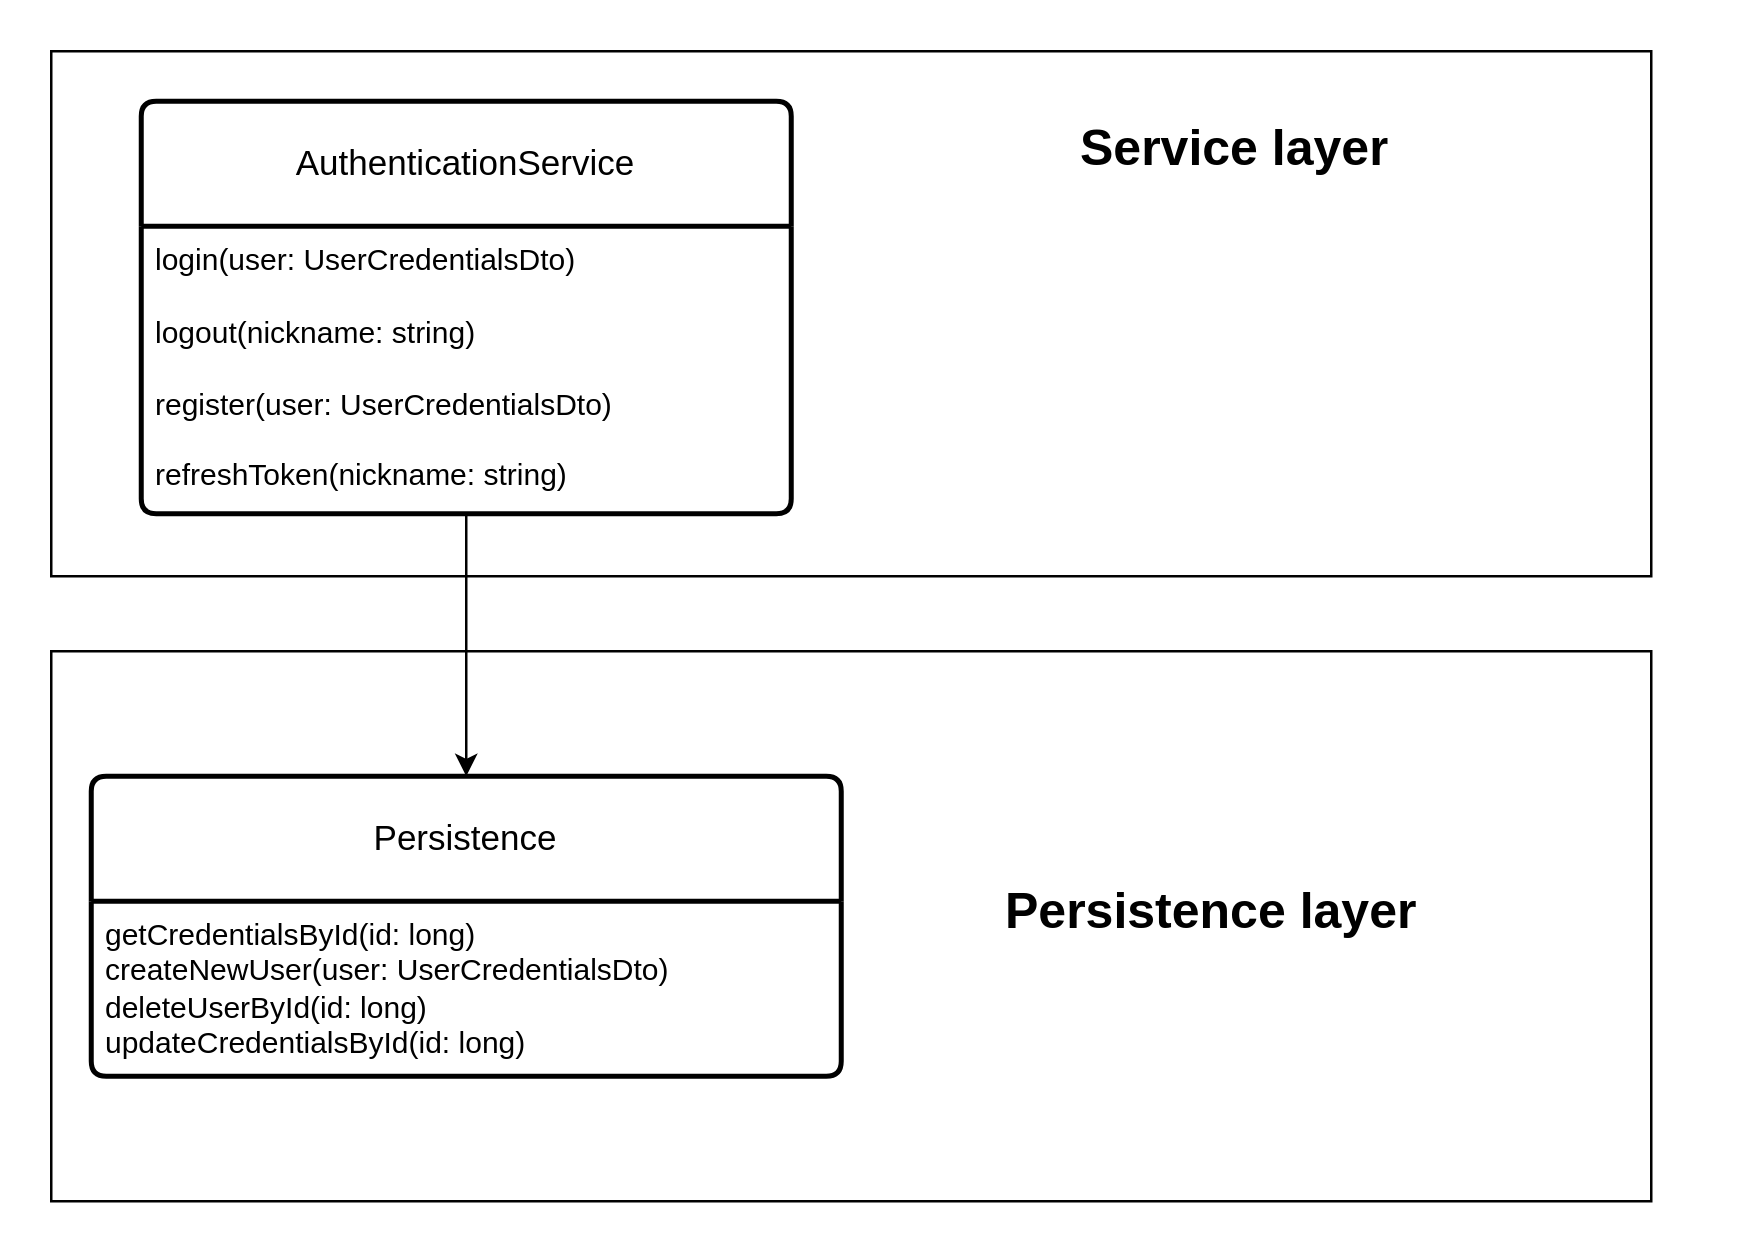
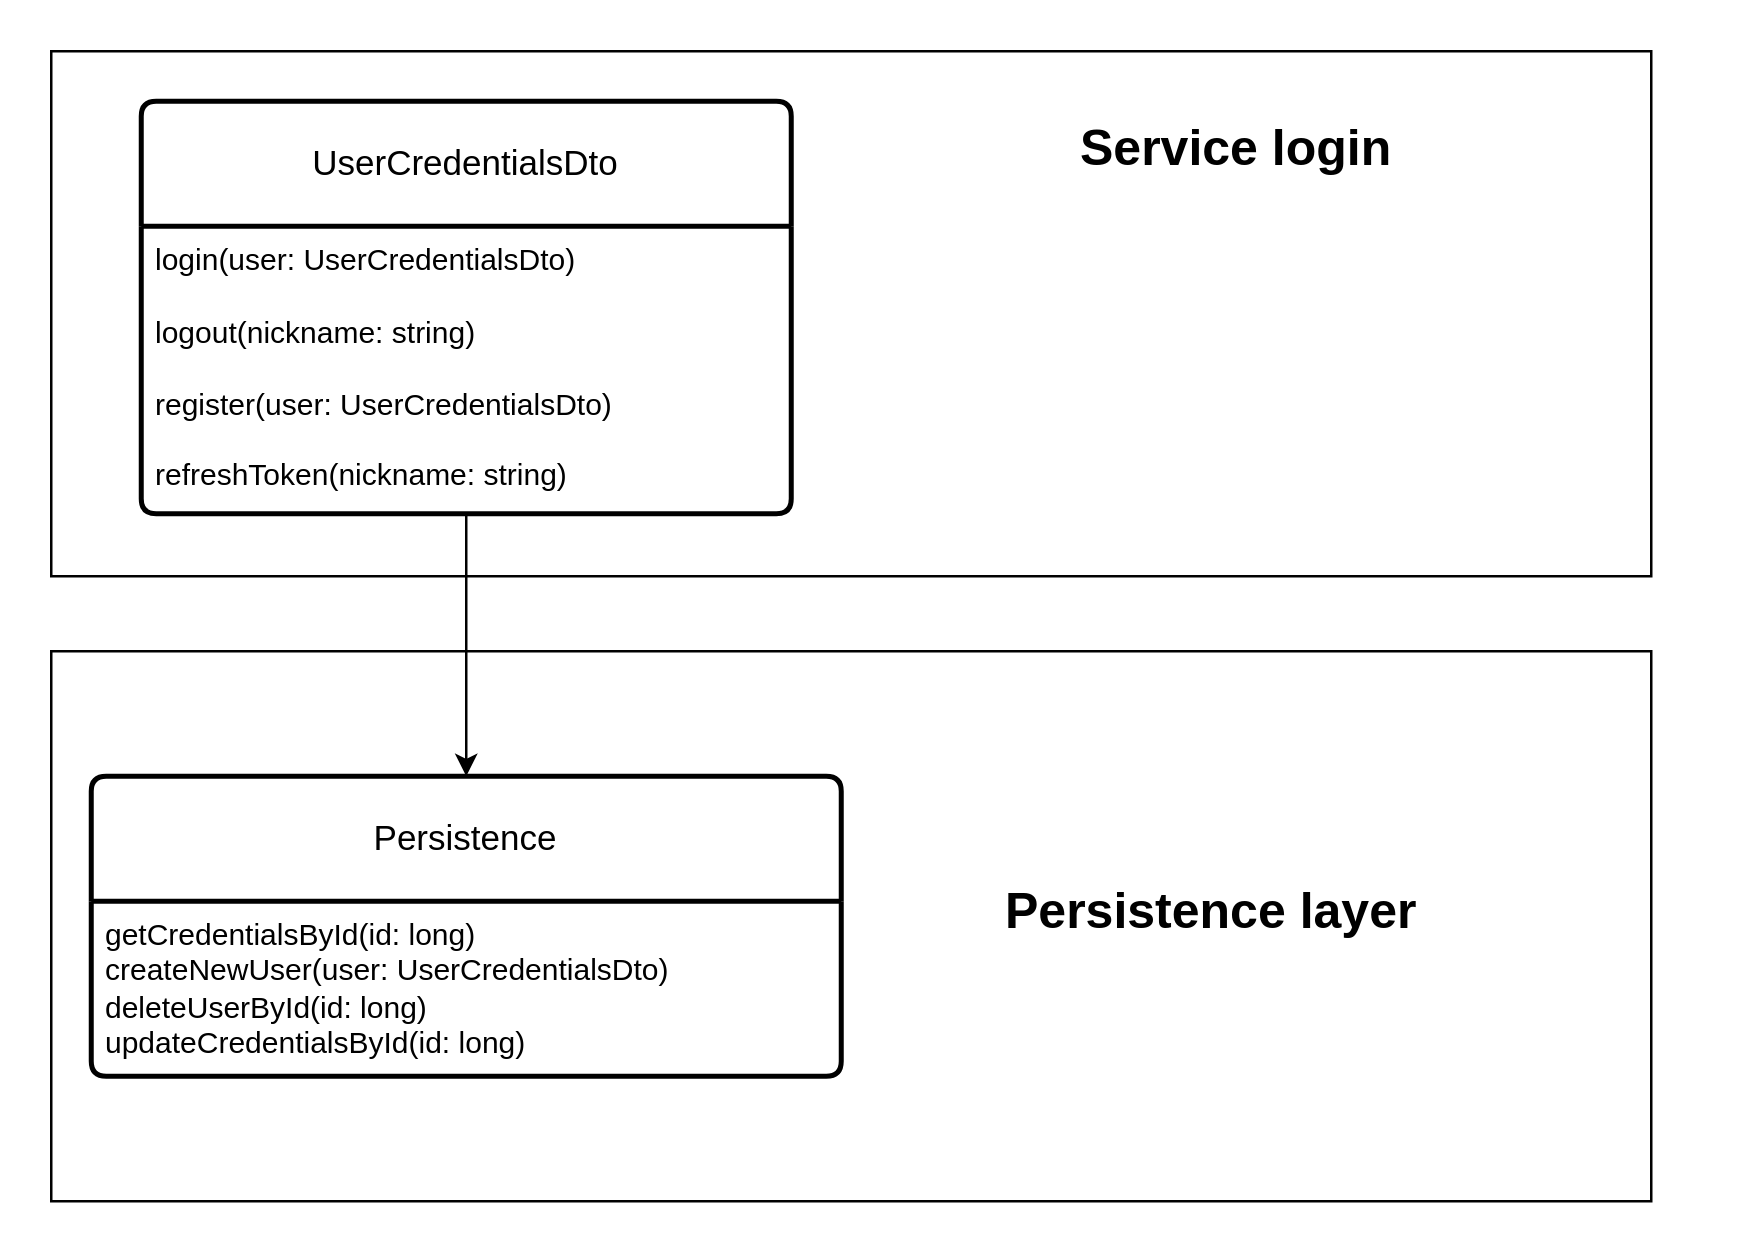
(1179, 137) -> (1175, 137)
(466, 164) -> (466, 164)
